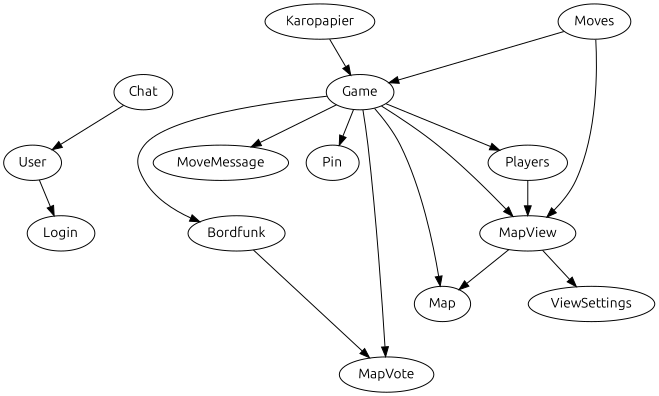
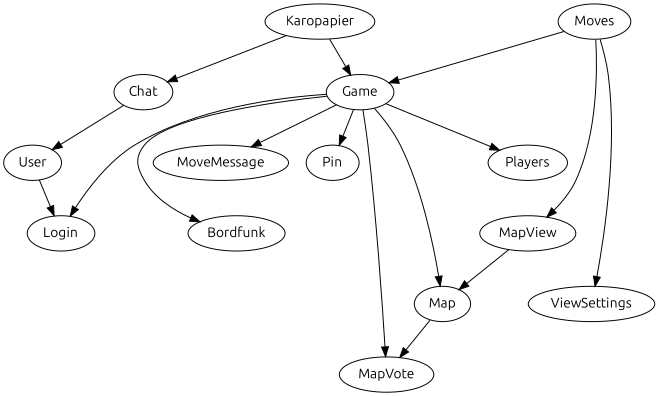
none -> (231, 57)
(447, 153) -> (134, 146)
(528, 193) -> none
(556, 265) -> (611, 158)
(308, 301) -> (418, 335)
